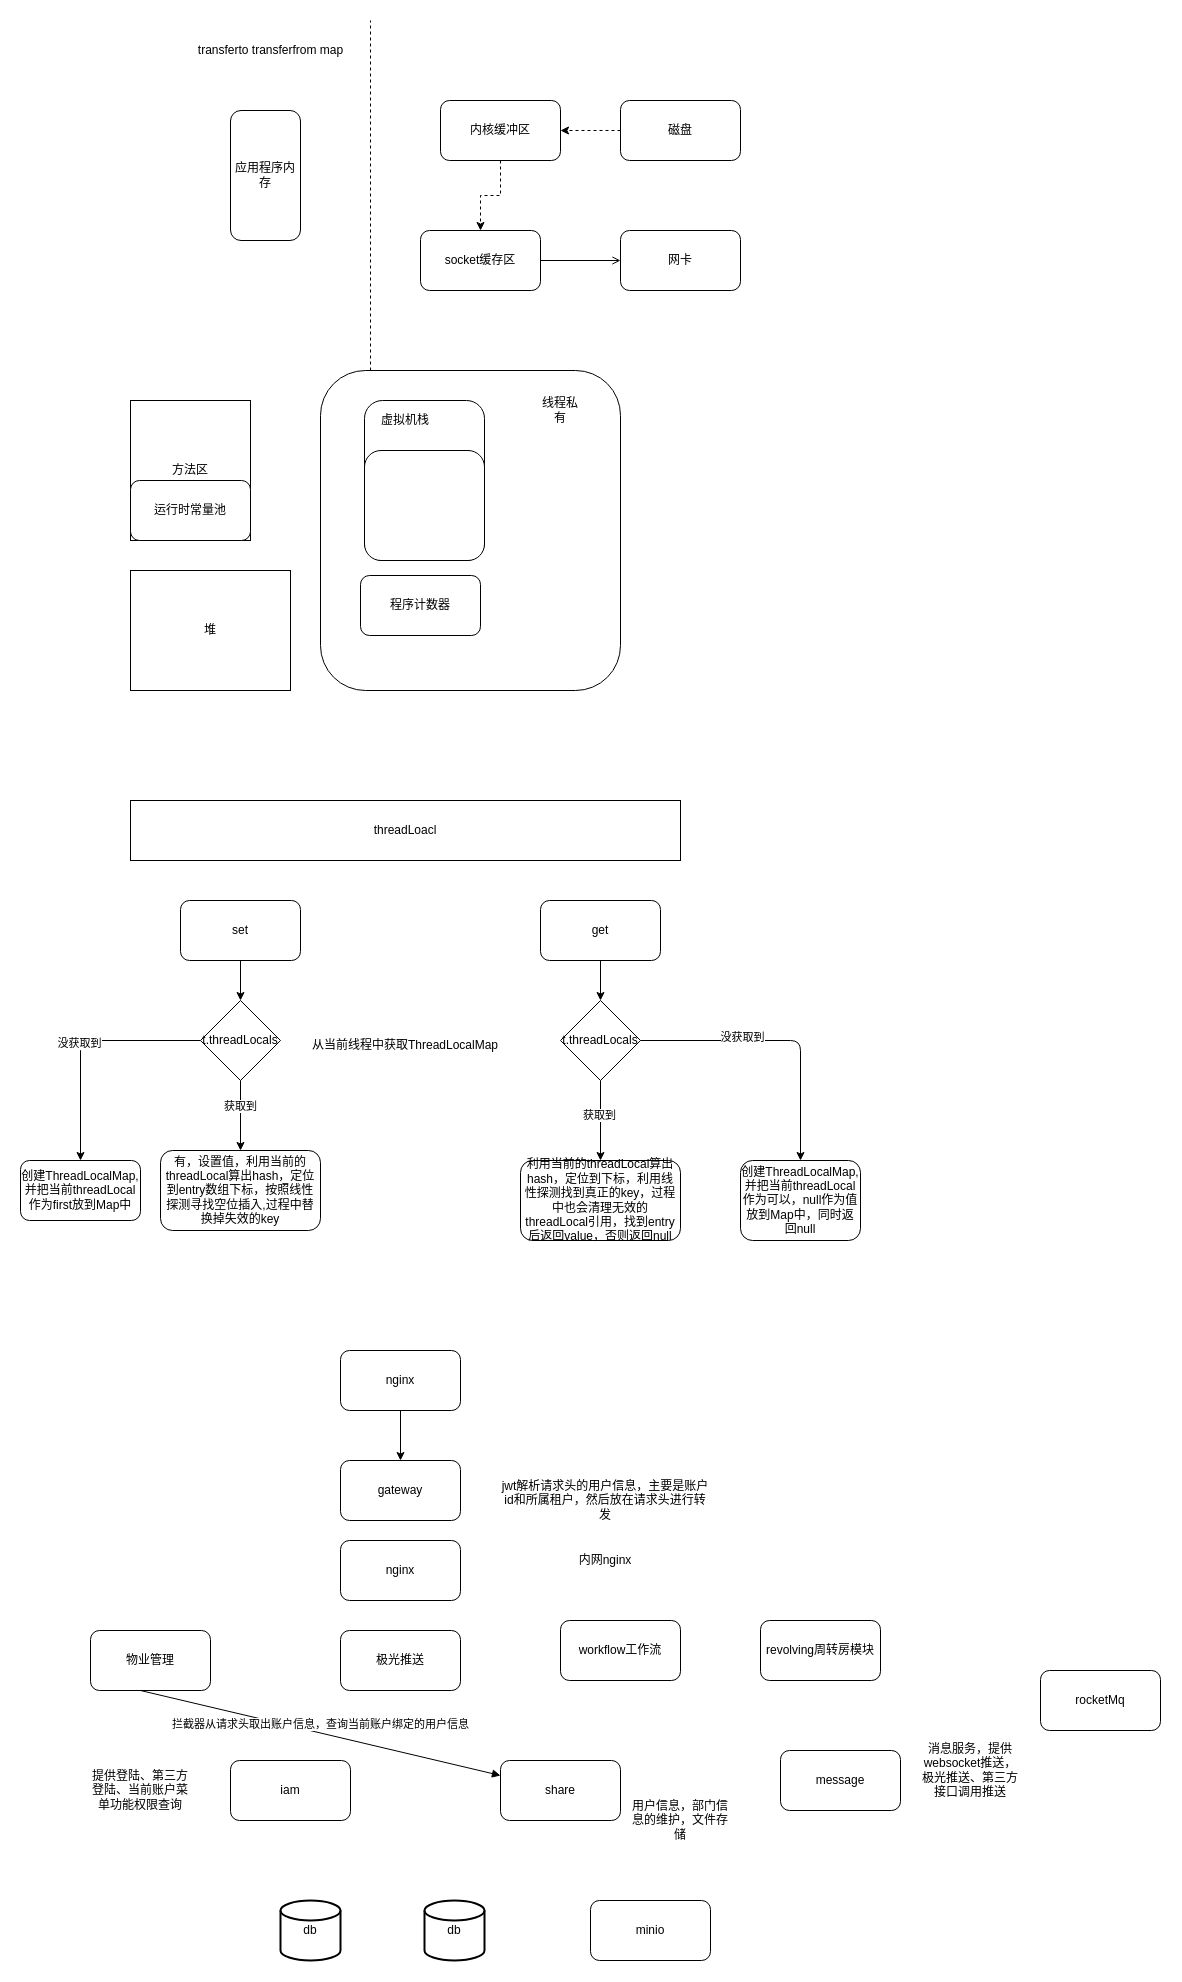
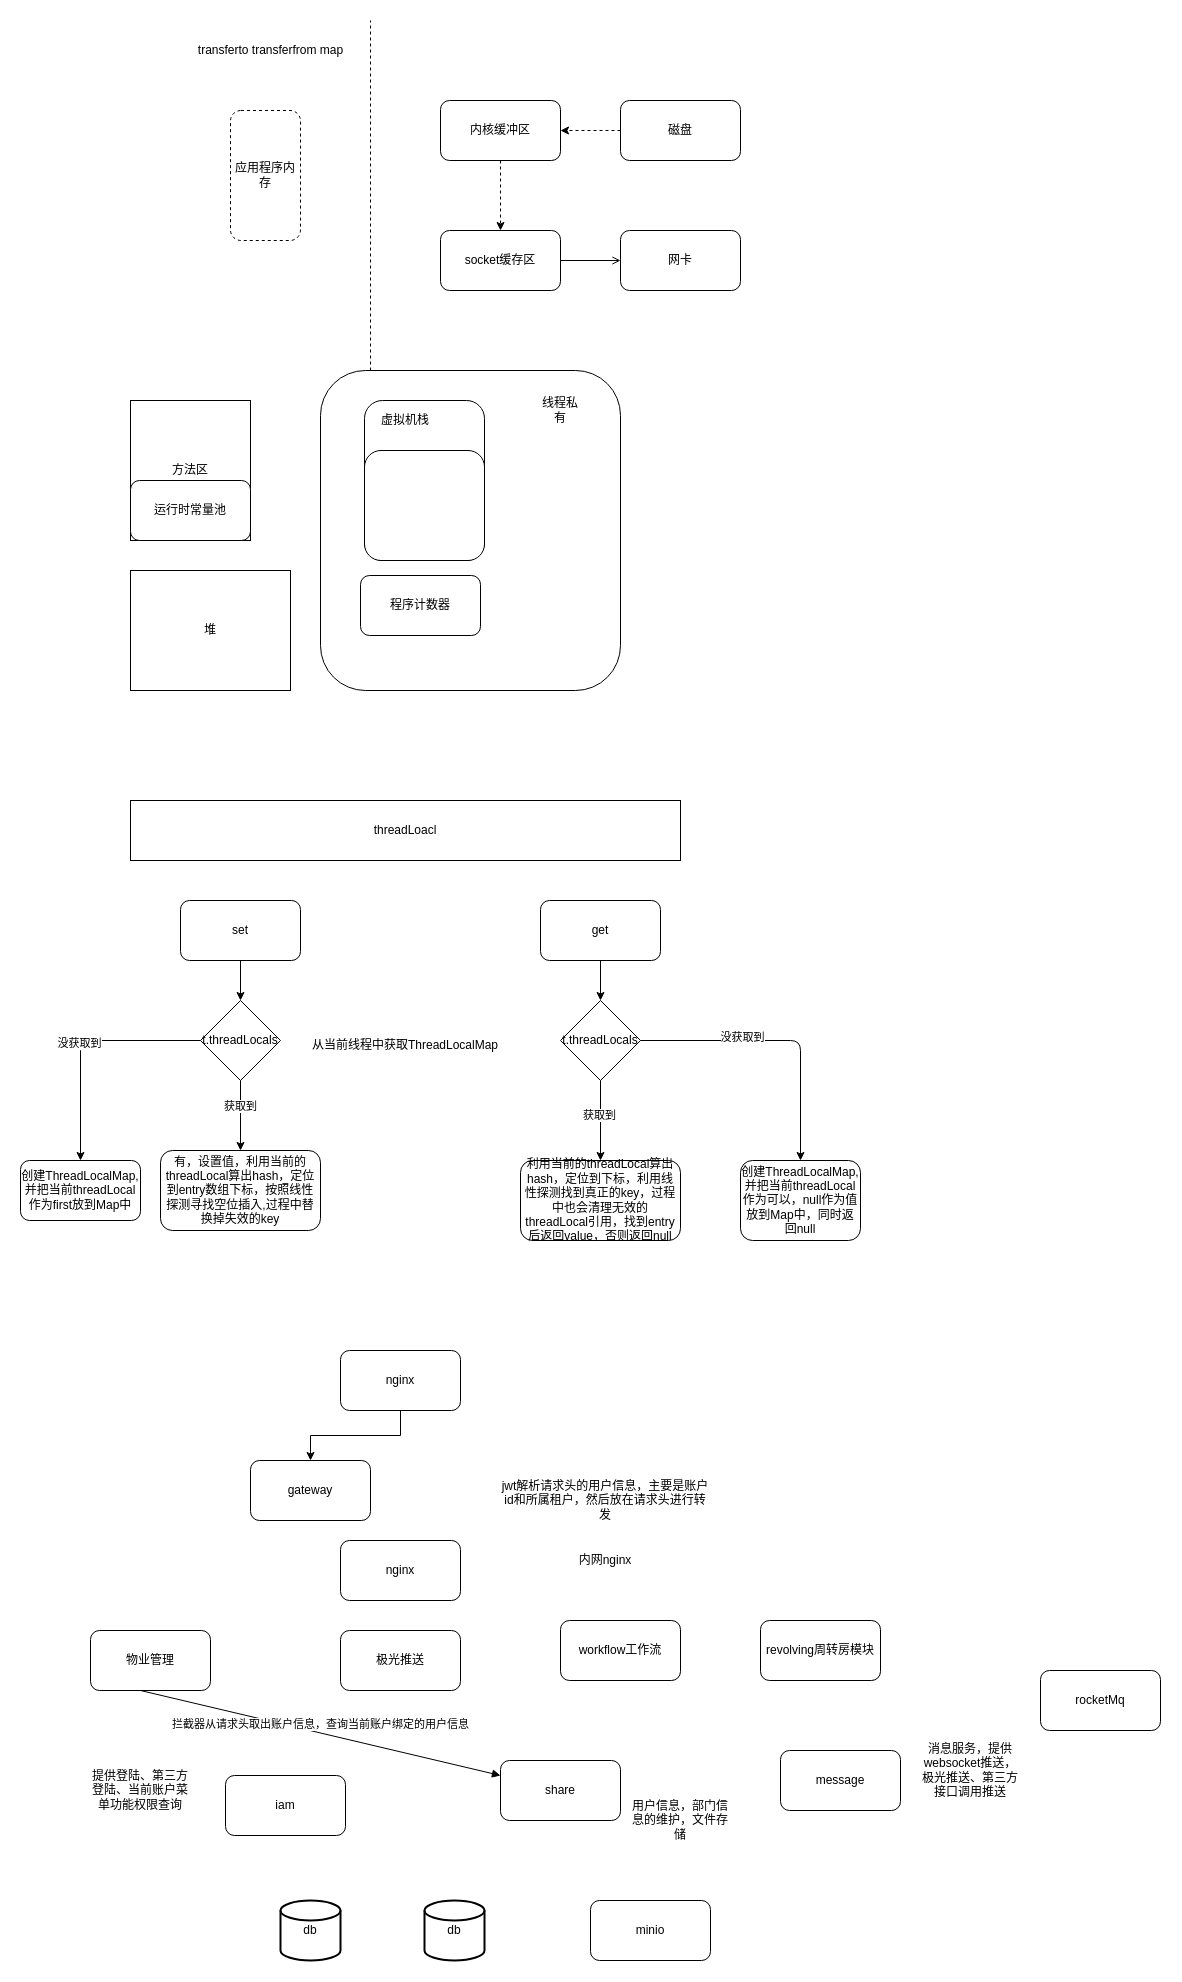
(266, 176) -> (266, 176)
(481, 261) -> (501, 261)
(401, 1491) -> (311, 1491)
(291, 1791) -> (286, 1806)
